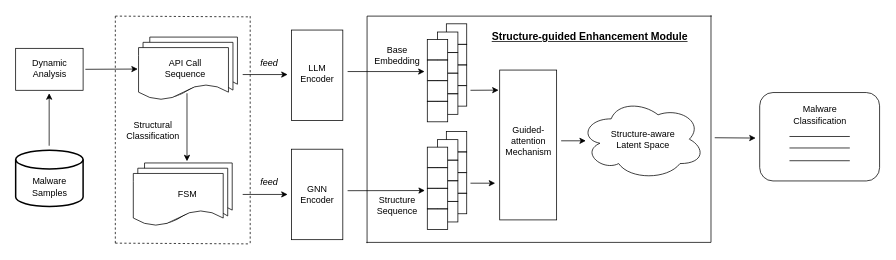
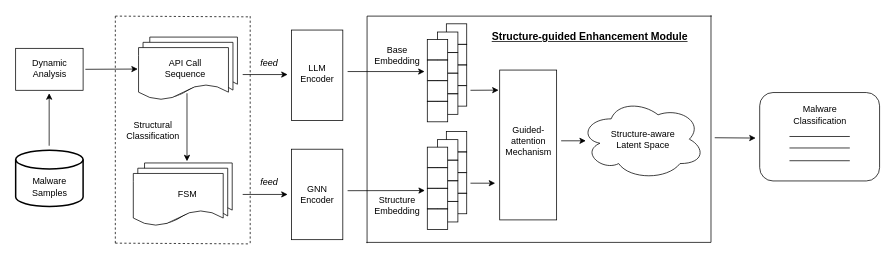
(398, 206) -> (398, 206)
